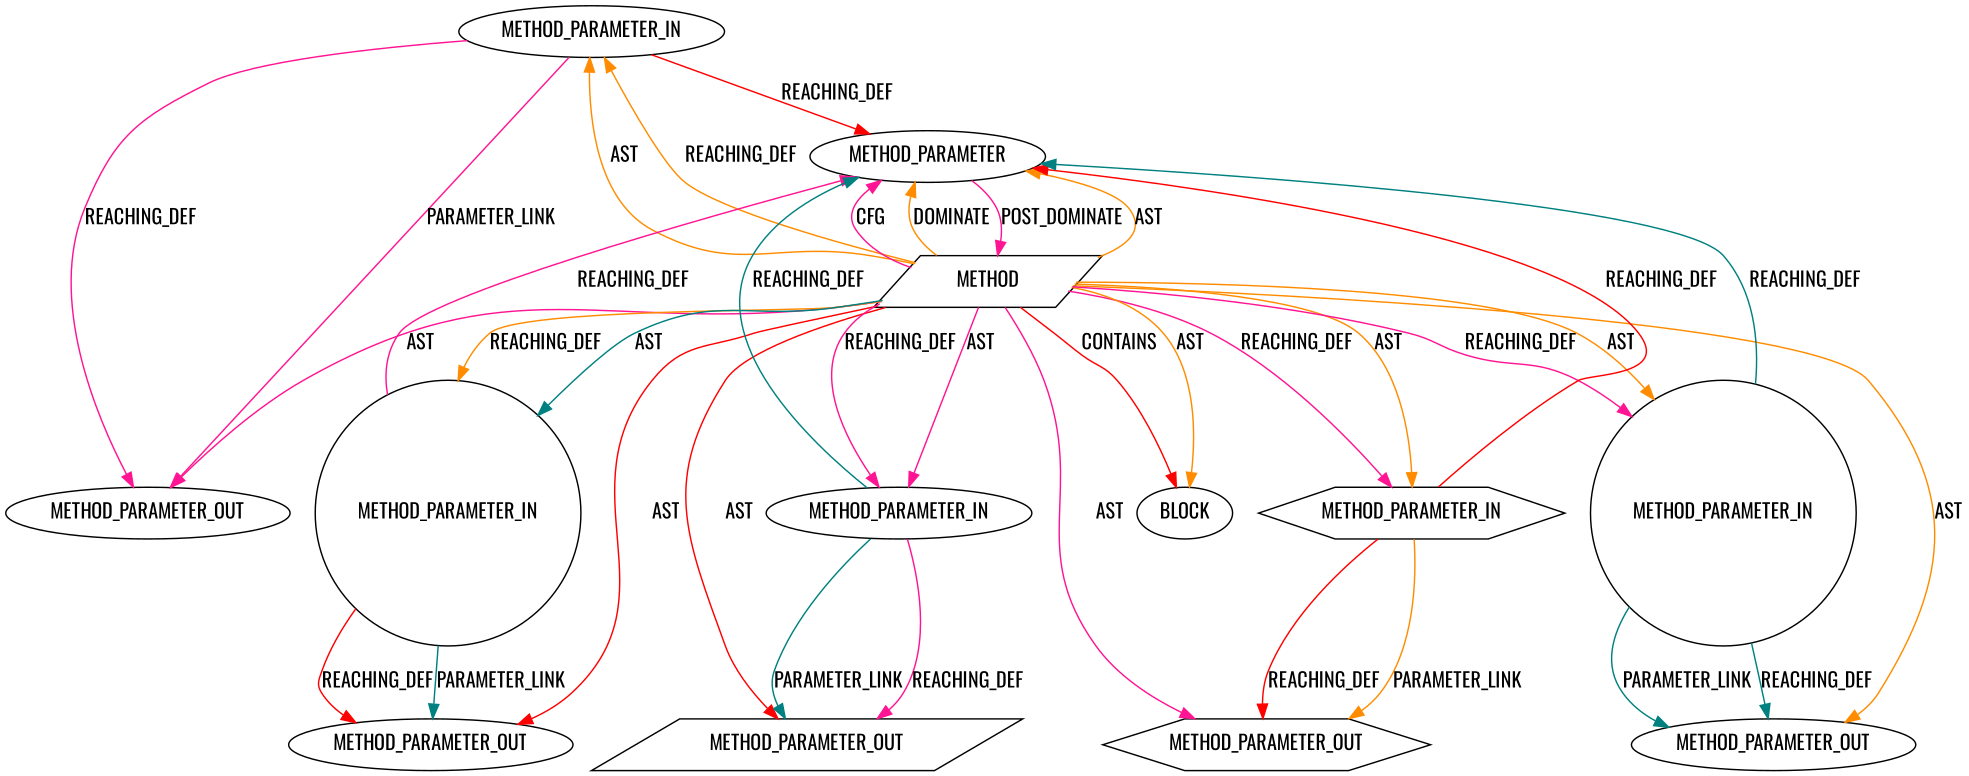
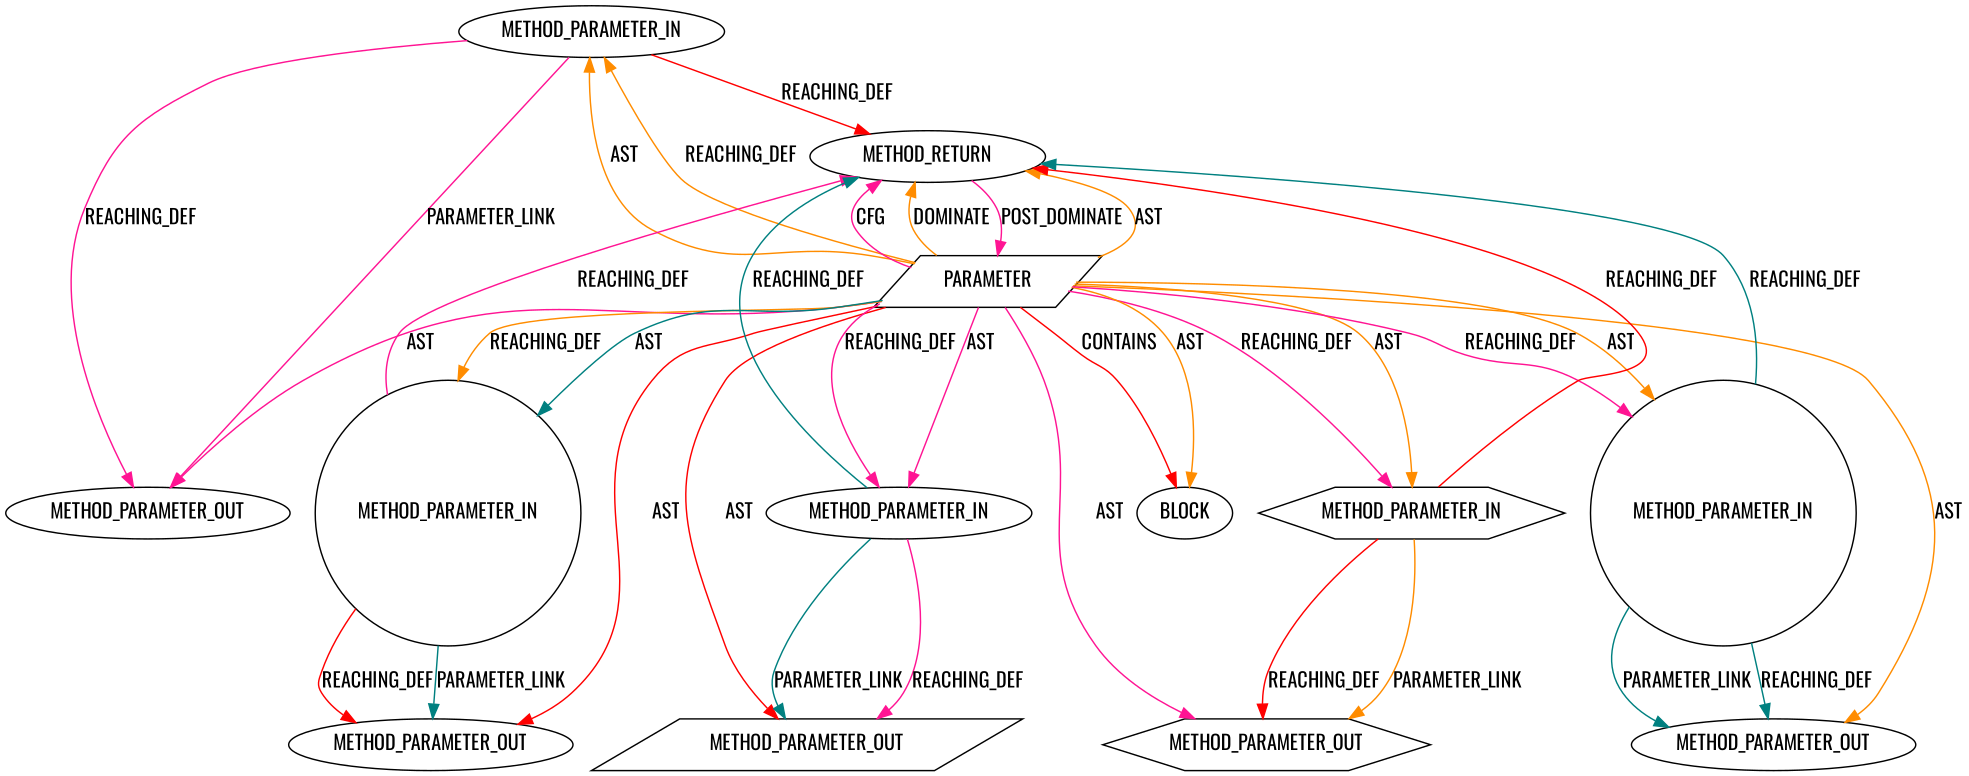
(928, 157) -> (928, 157)
(988, 281) -> (988, 281)
